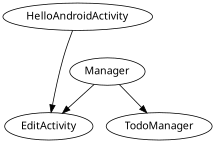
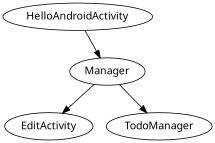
(61, 67) -> (91, 41)
